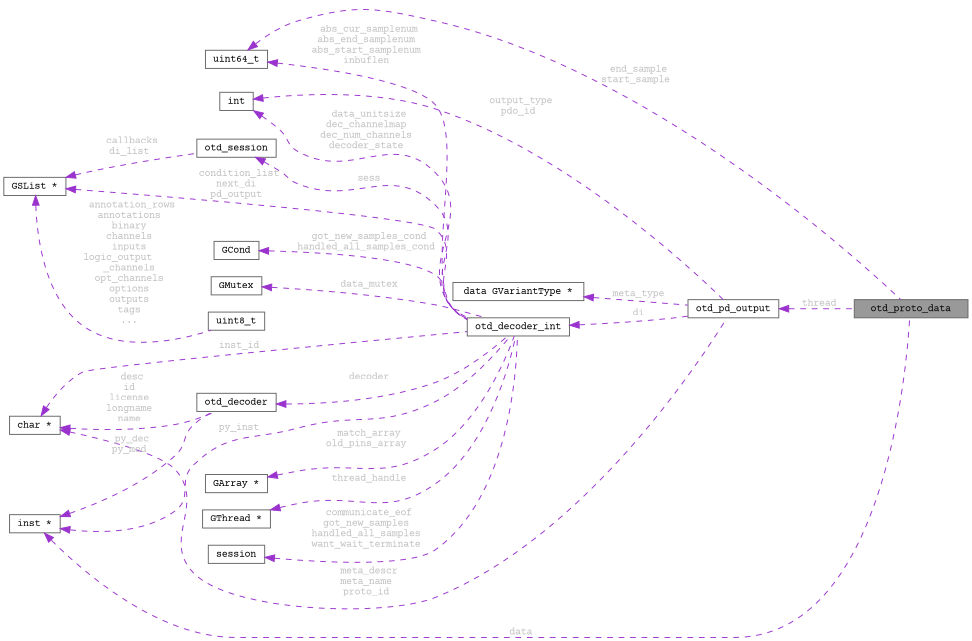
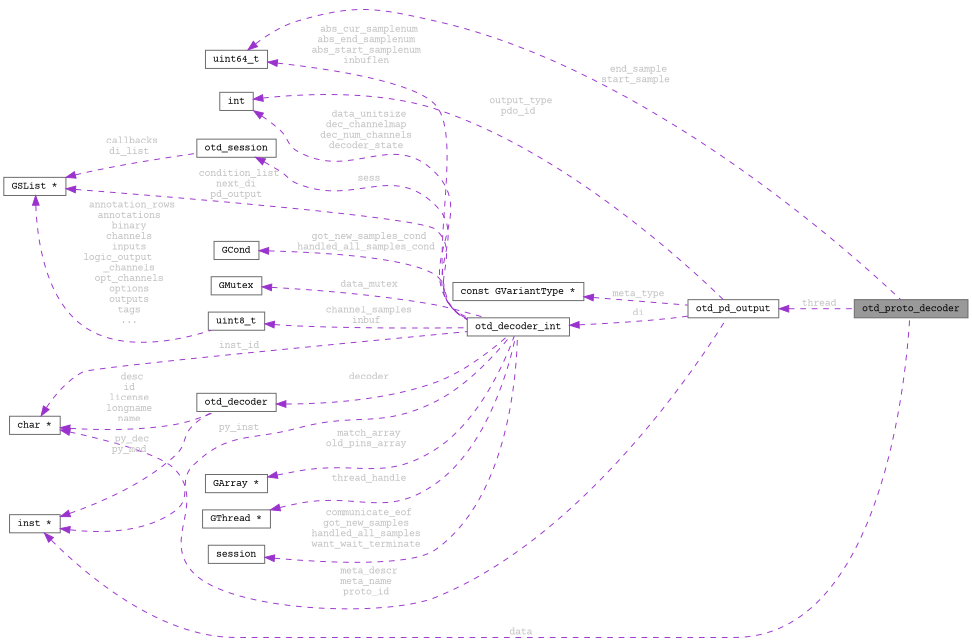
(518, 292) -> (518, 292)
(911, 309) -> (911, 309)
none -> (371, 328)
